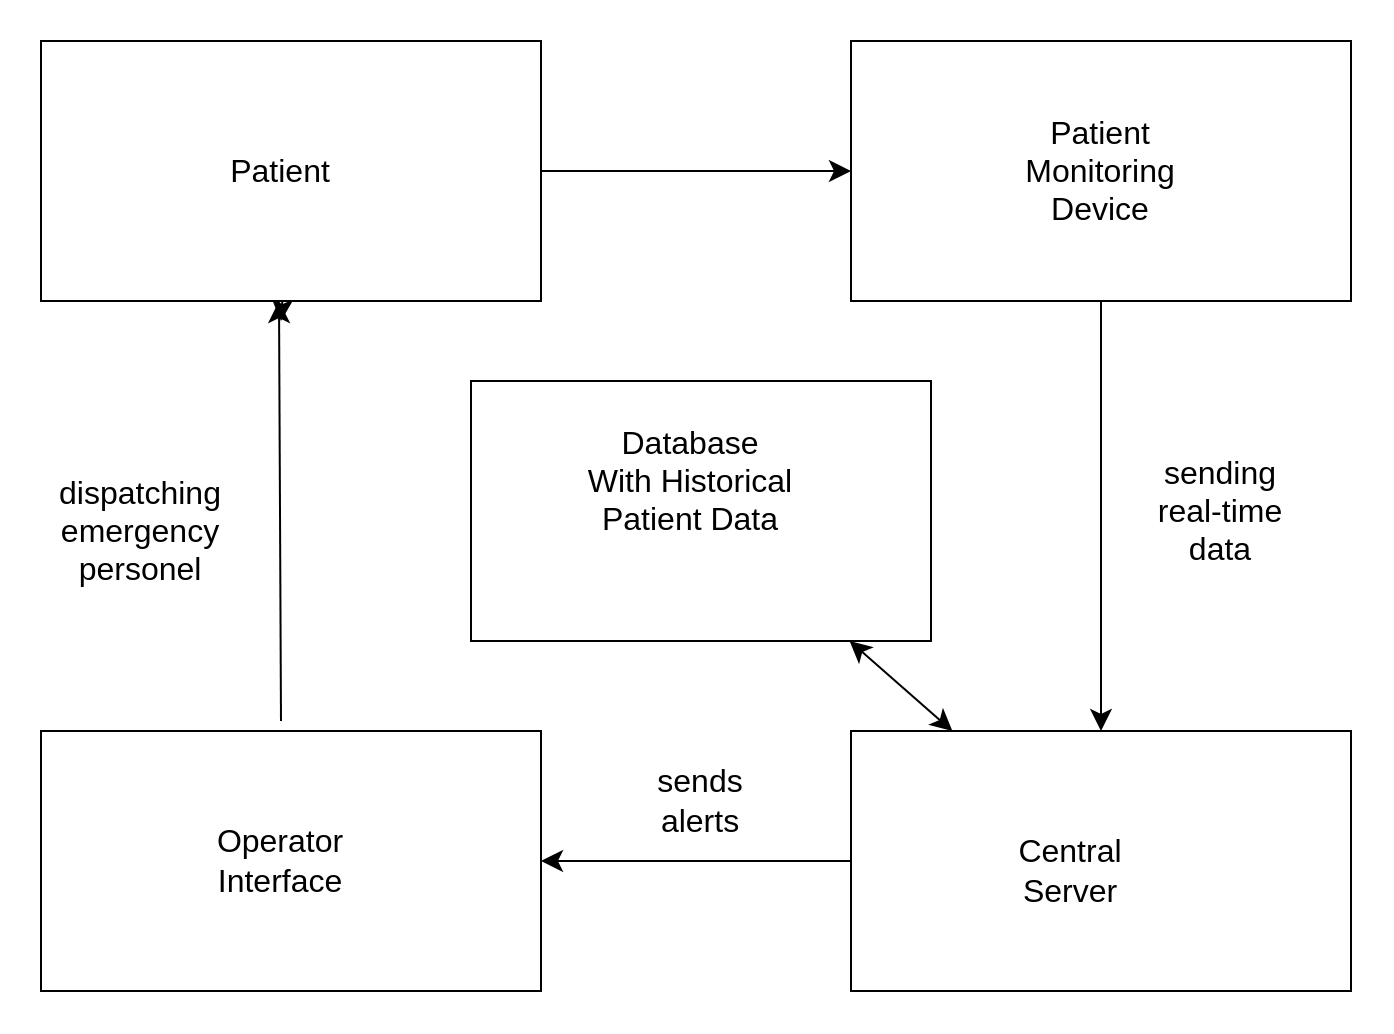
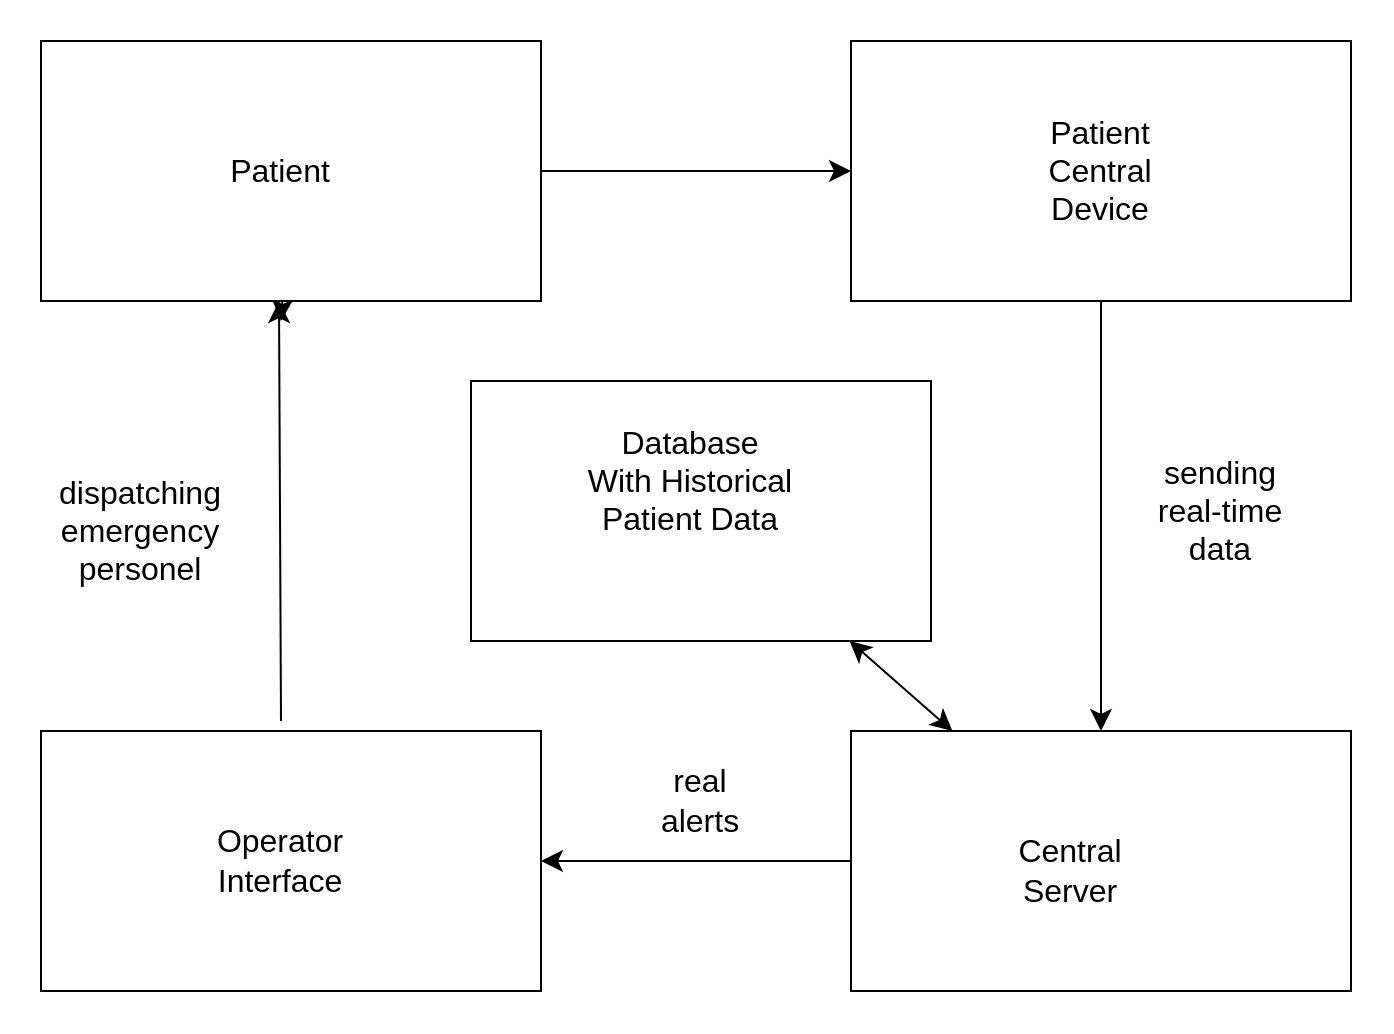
(1101, 171) -> (1101, 171)
(701, 801) -> (701, 801)
